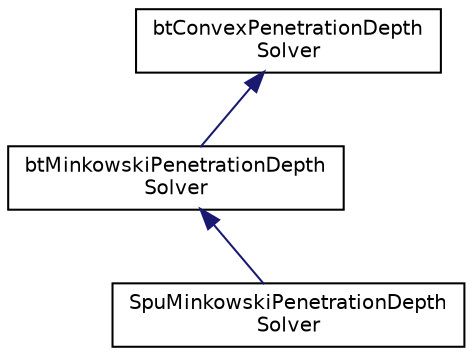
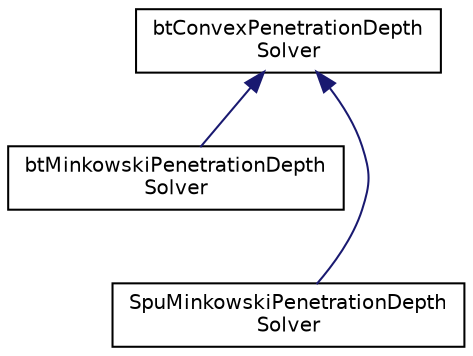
(239, 254) -> (368, 188)
